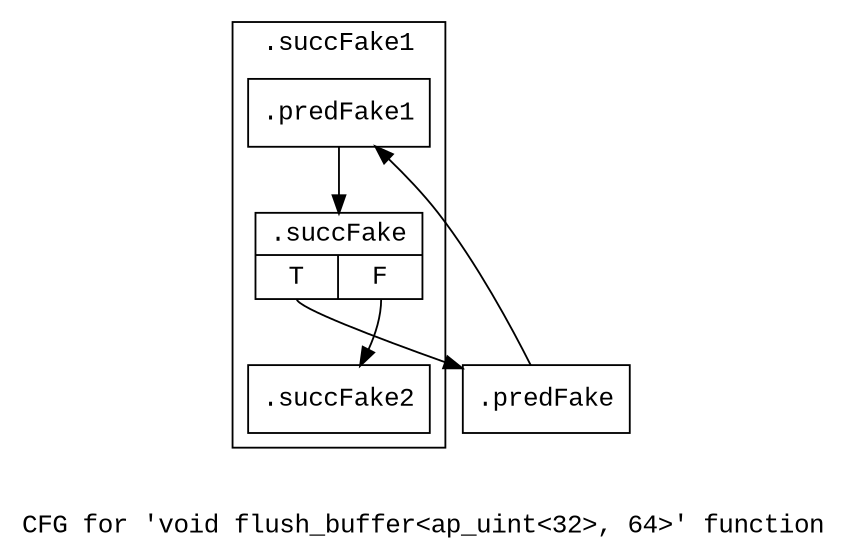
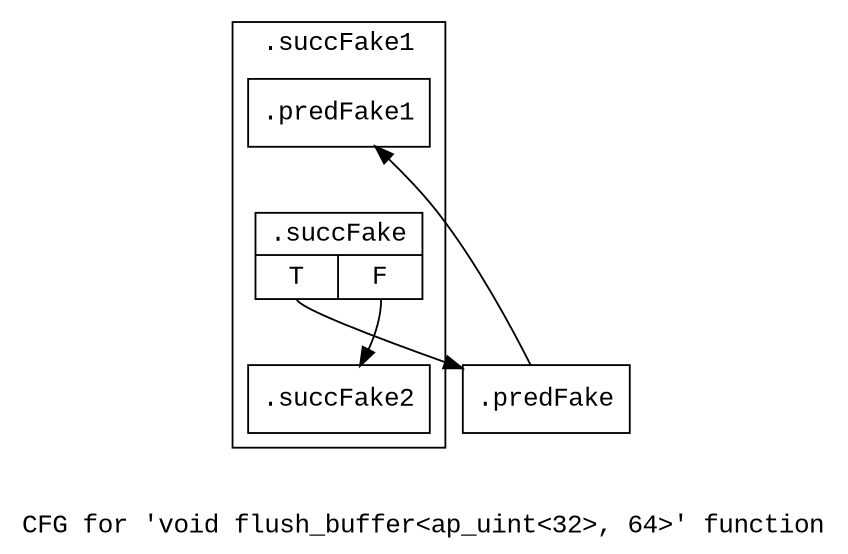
(339, 171) -> none
